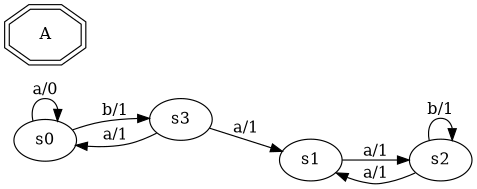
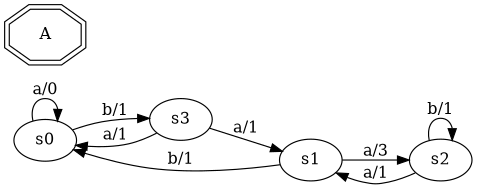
(376, 151) -> (376, 151)
none -> (182, 171)
